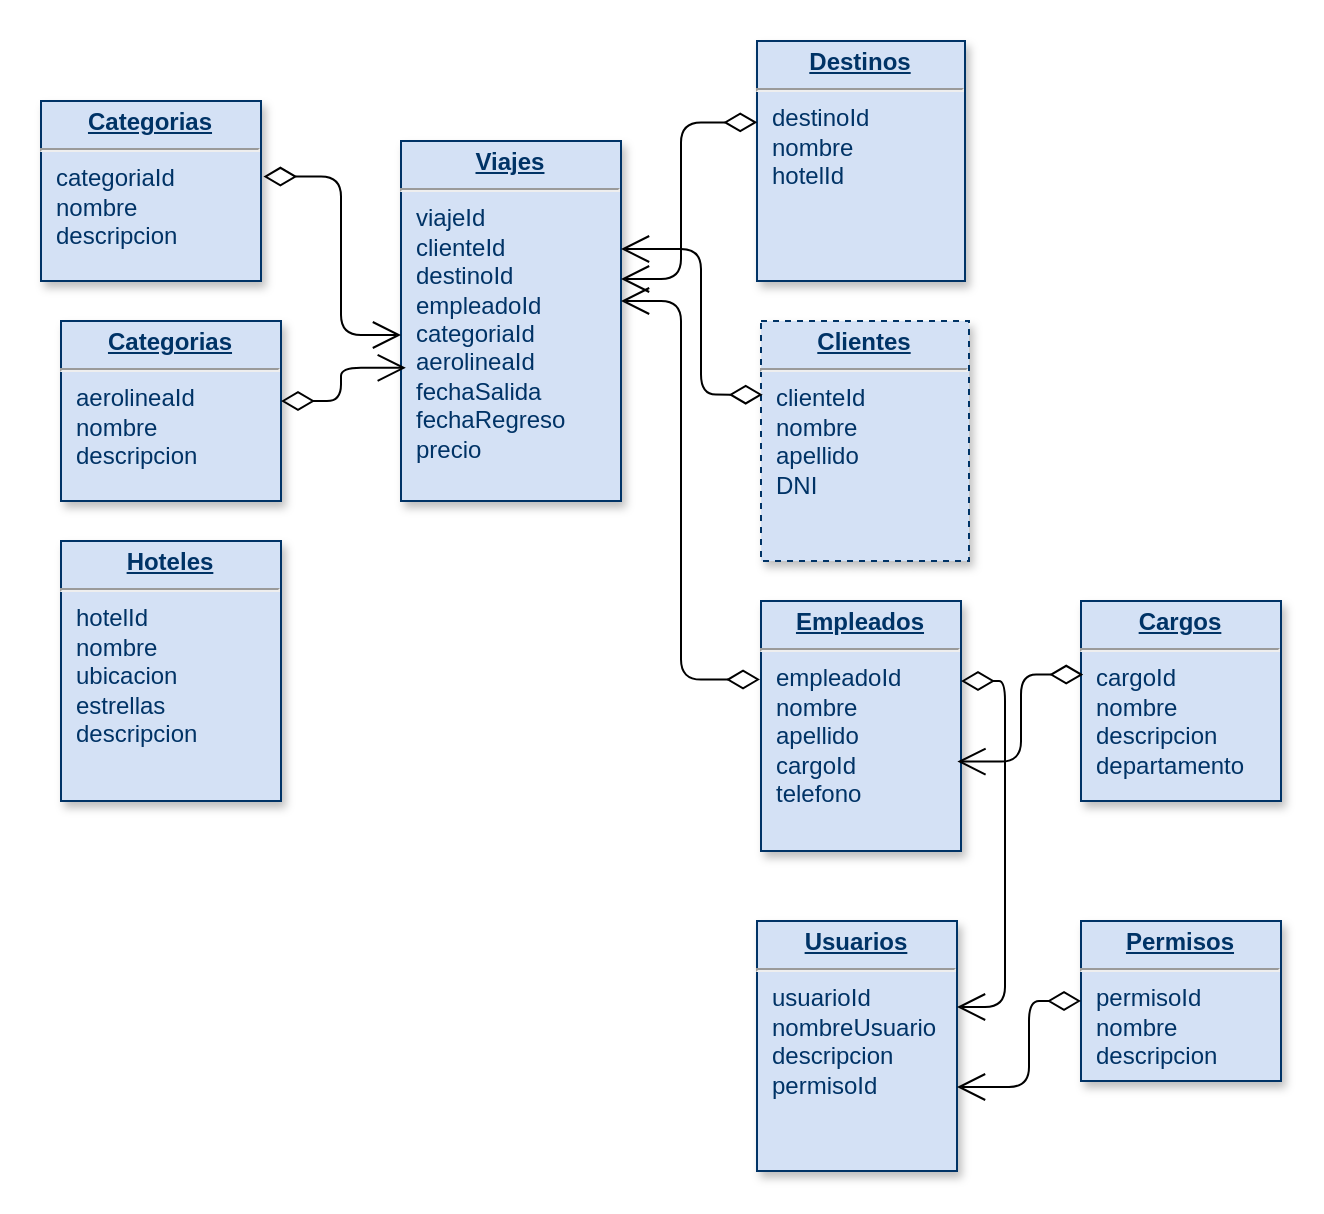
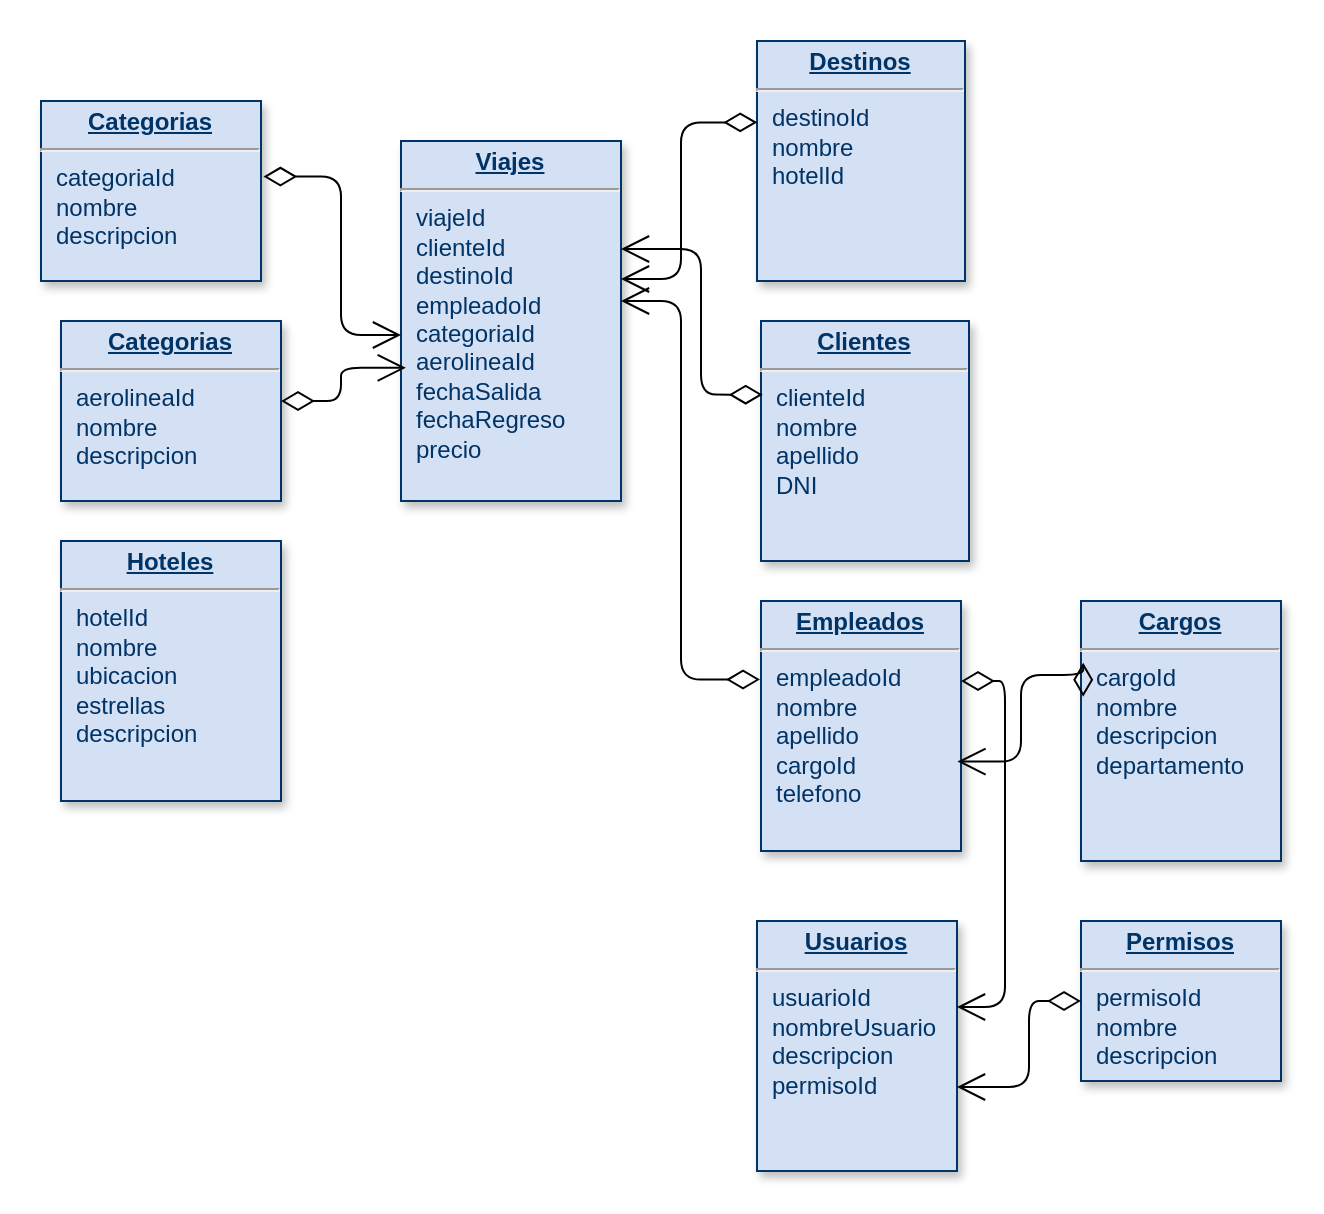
(865, 441) -> (865, 441)
(1181, 701) -> (1181, 731)
